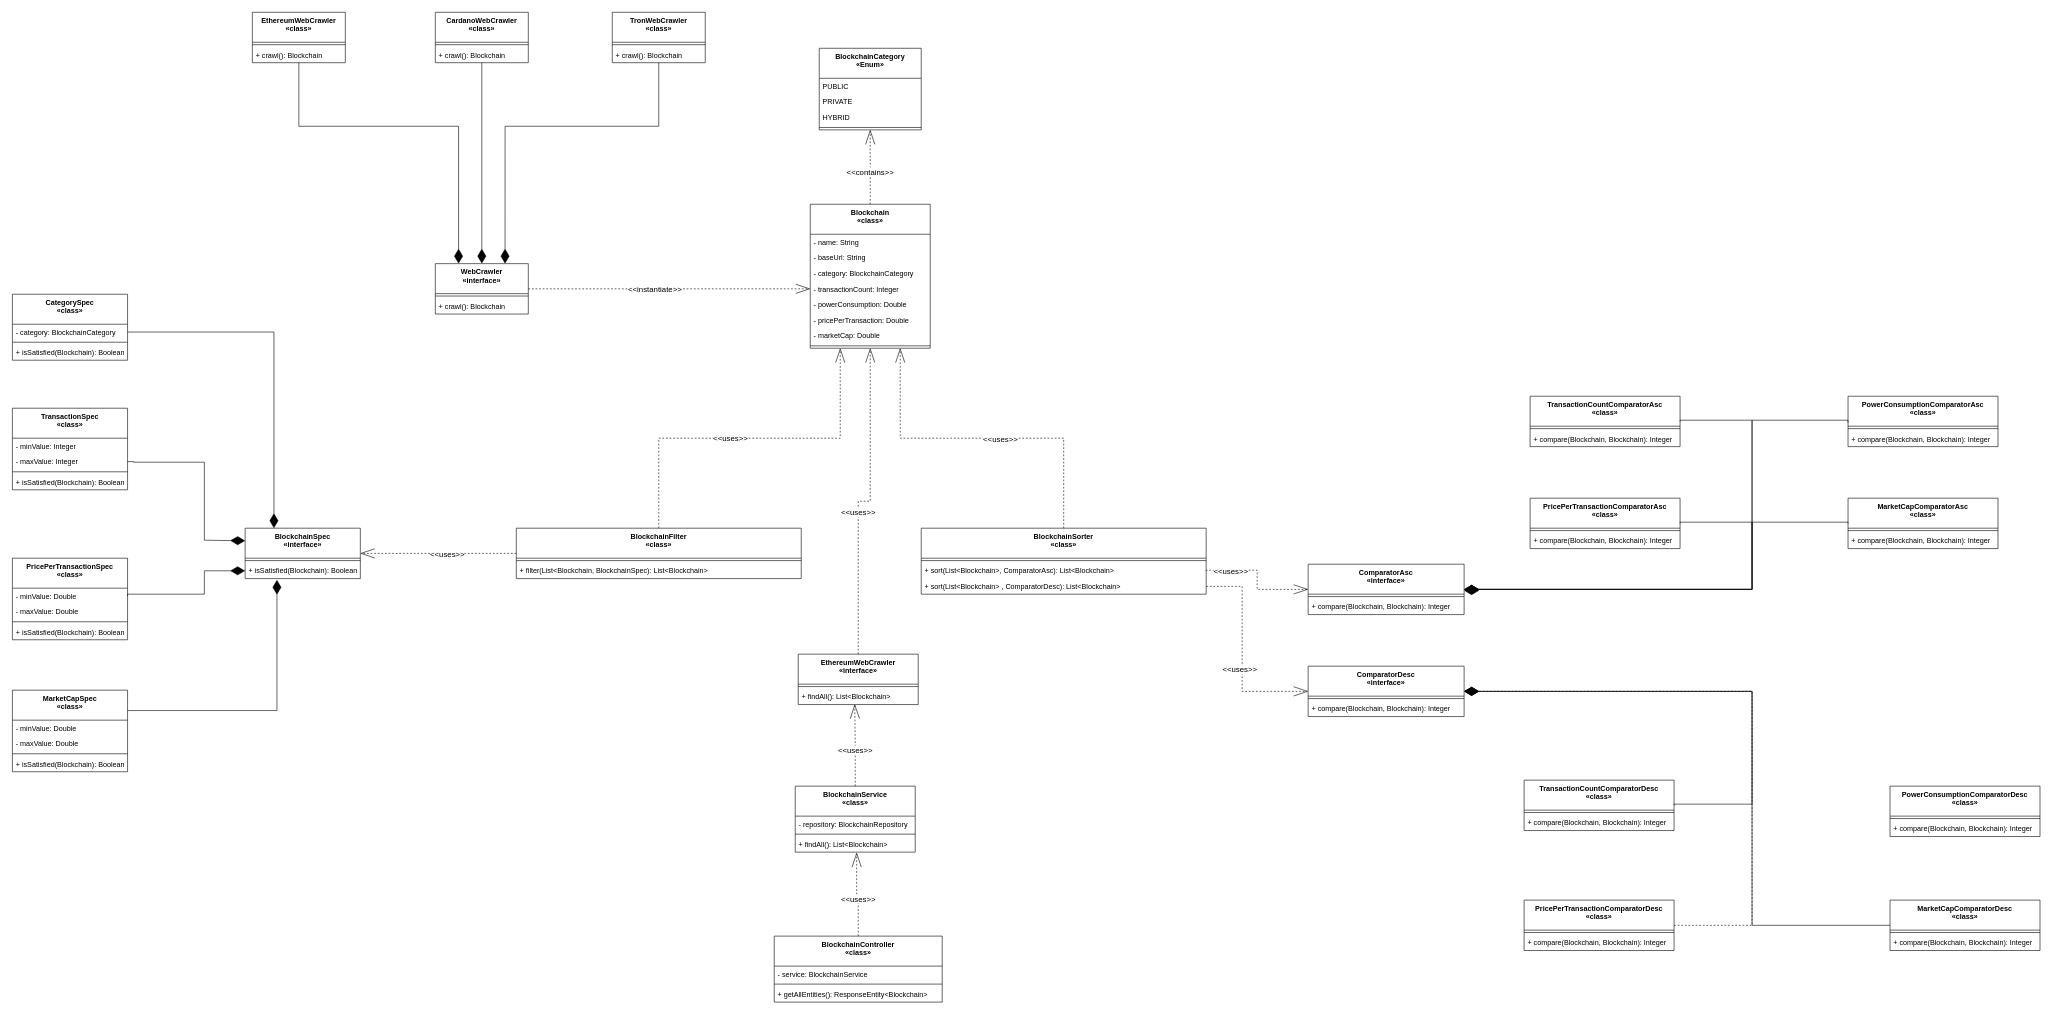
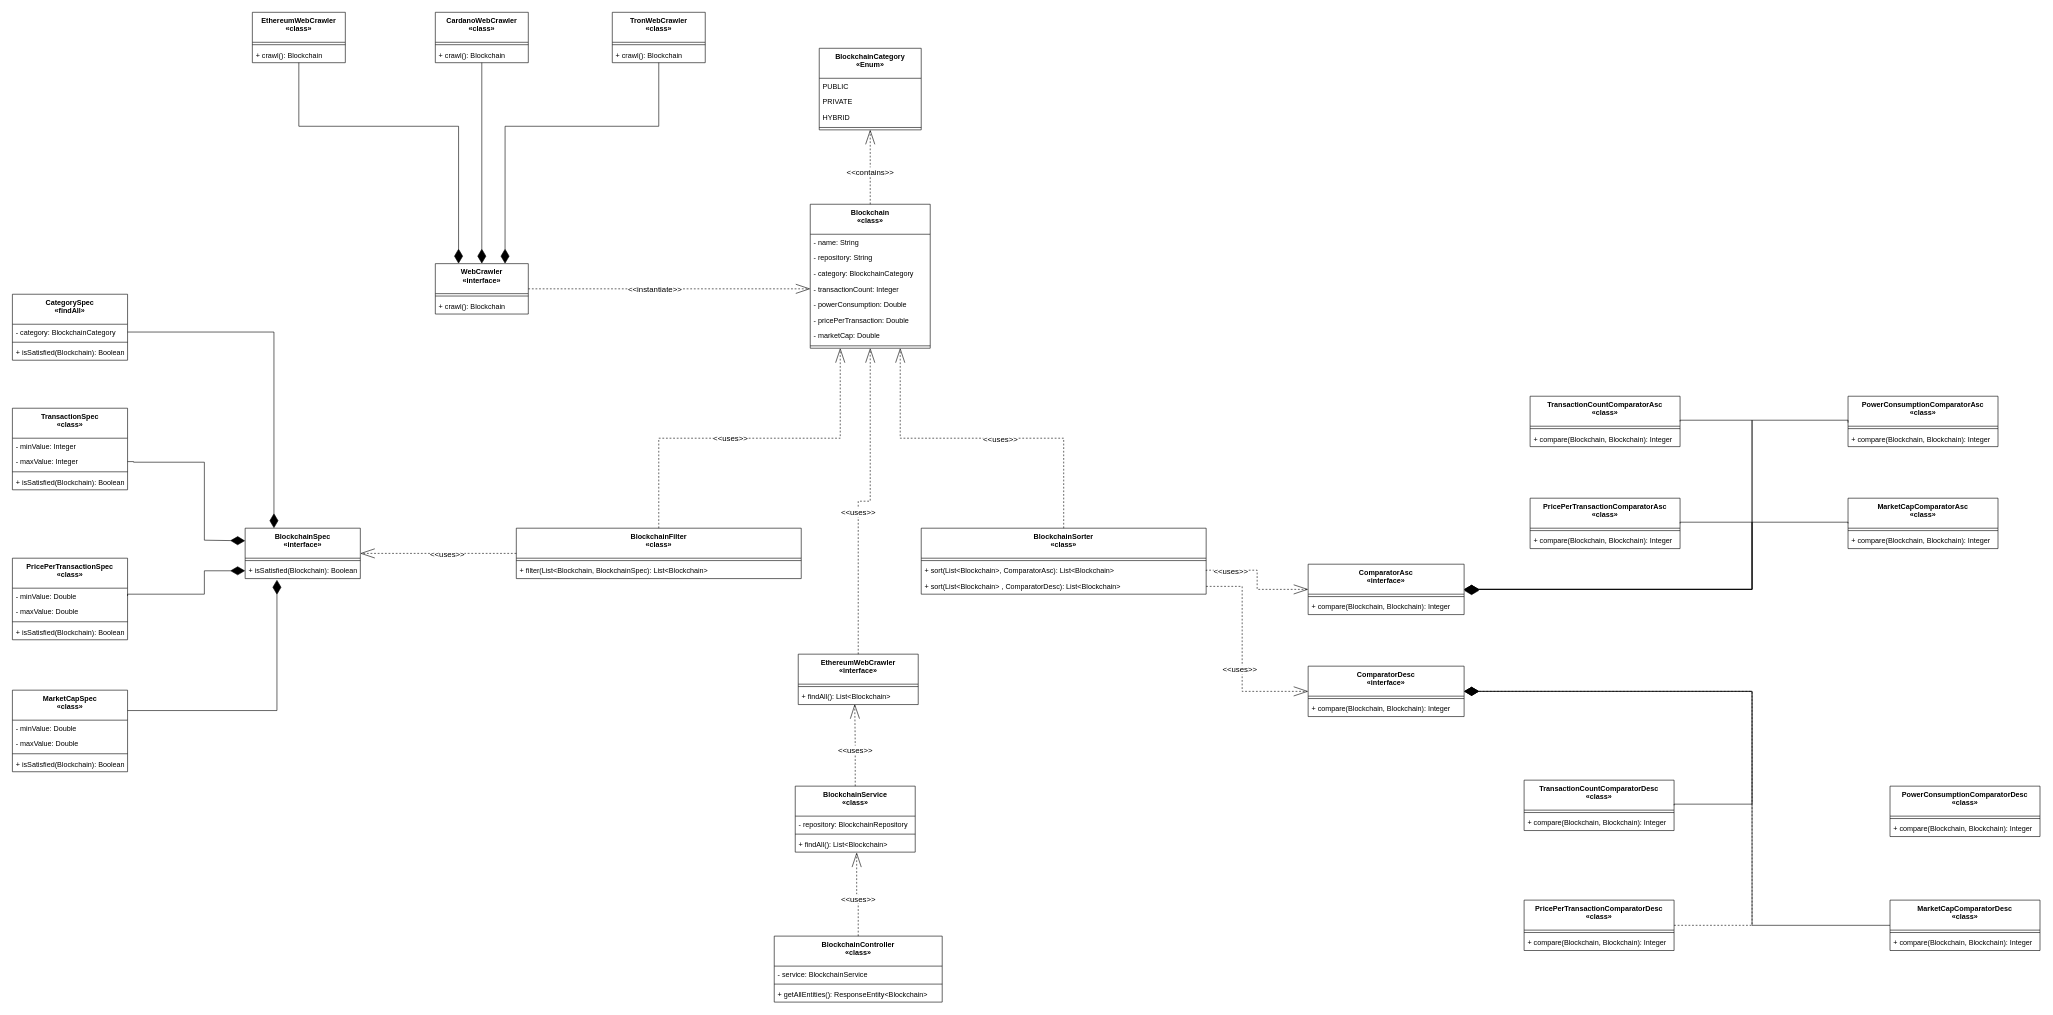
(843, 258) -> (849, 258)
(70, 302) -> (70, 302)
